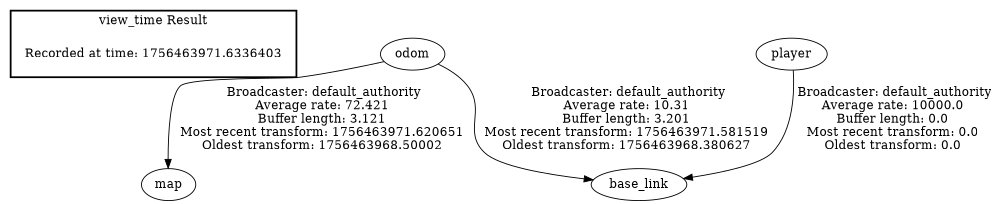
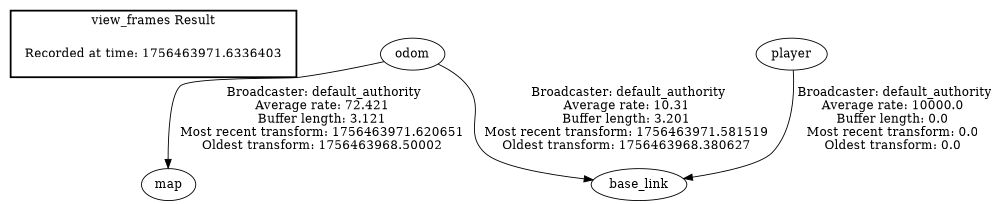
(154, 21) -> (154, 21)
